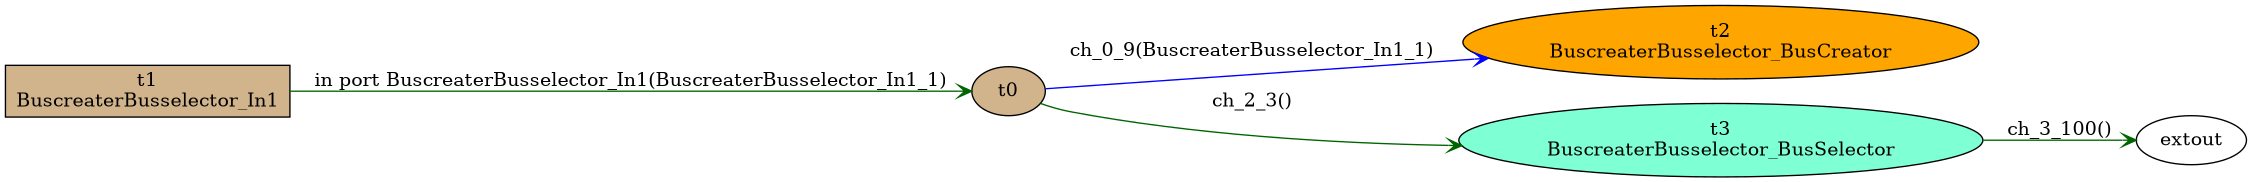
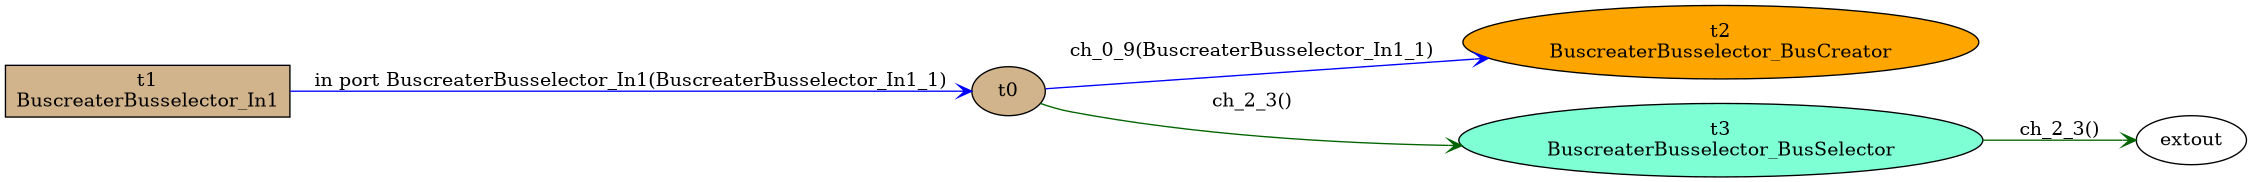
(624, 91) -> (624, 91)
(2060, 130) -> (2060, 130)
